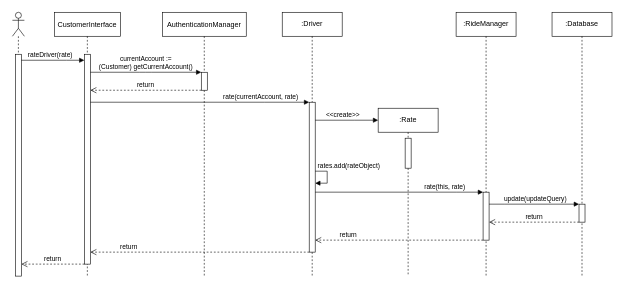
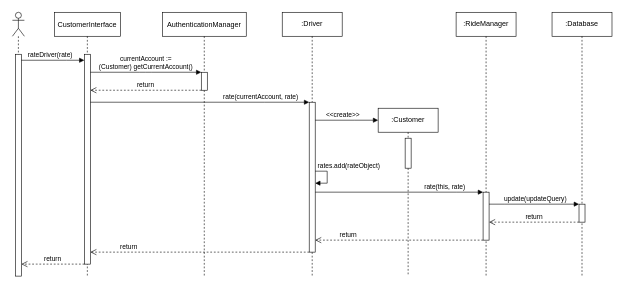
(408, 120) -> (408, 120)
